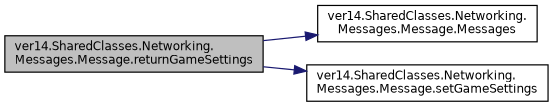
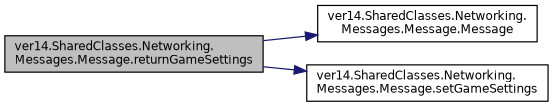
(427, 24) -> (427, 24)
